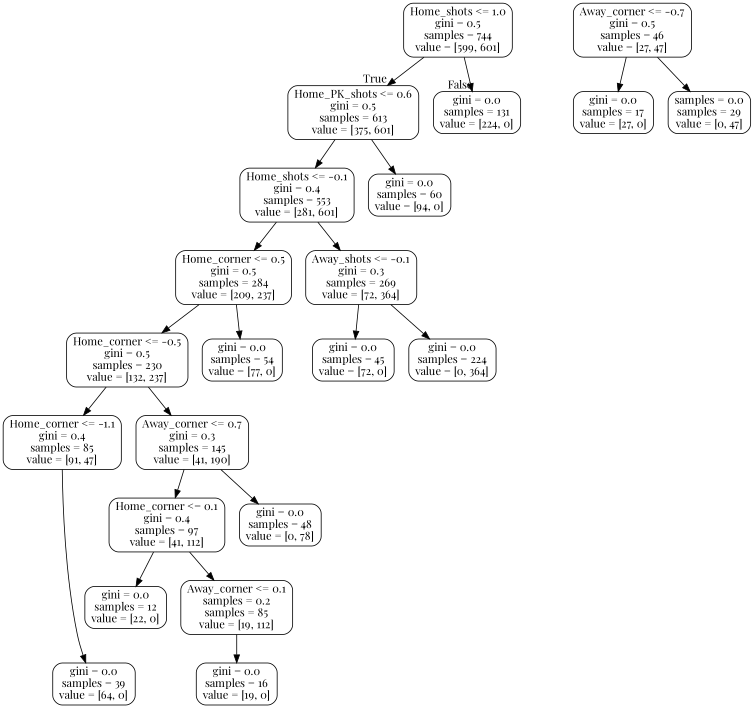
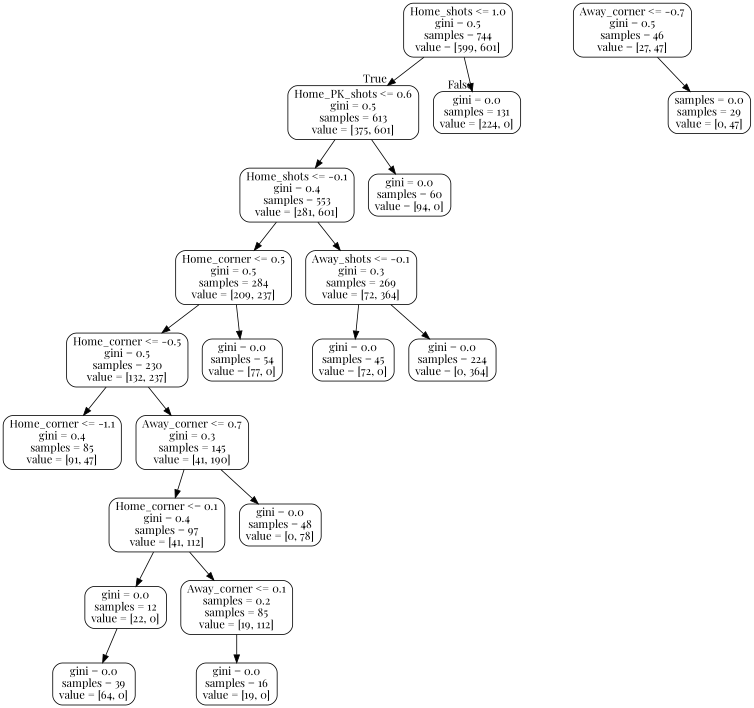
(613, 113) -> none
(67, 563) -> (111, 642)
